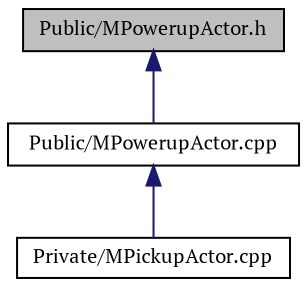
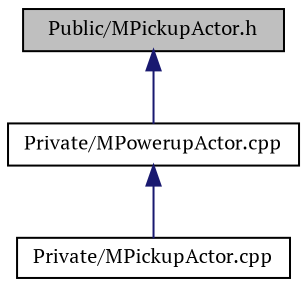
(154, 30) -> (154, 30)
(154, 144) -> (154, 144)
